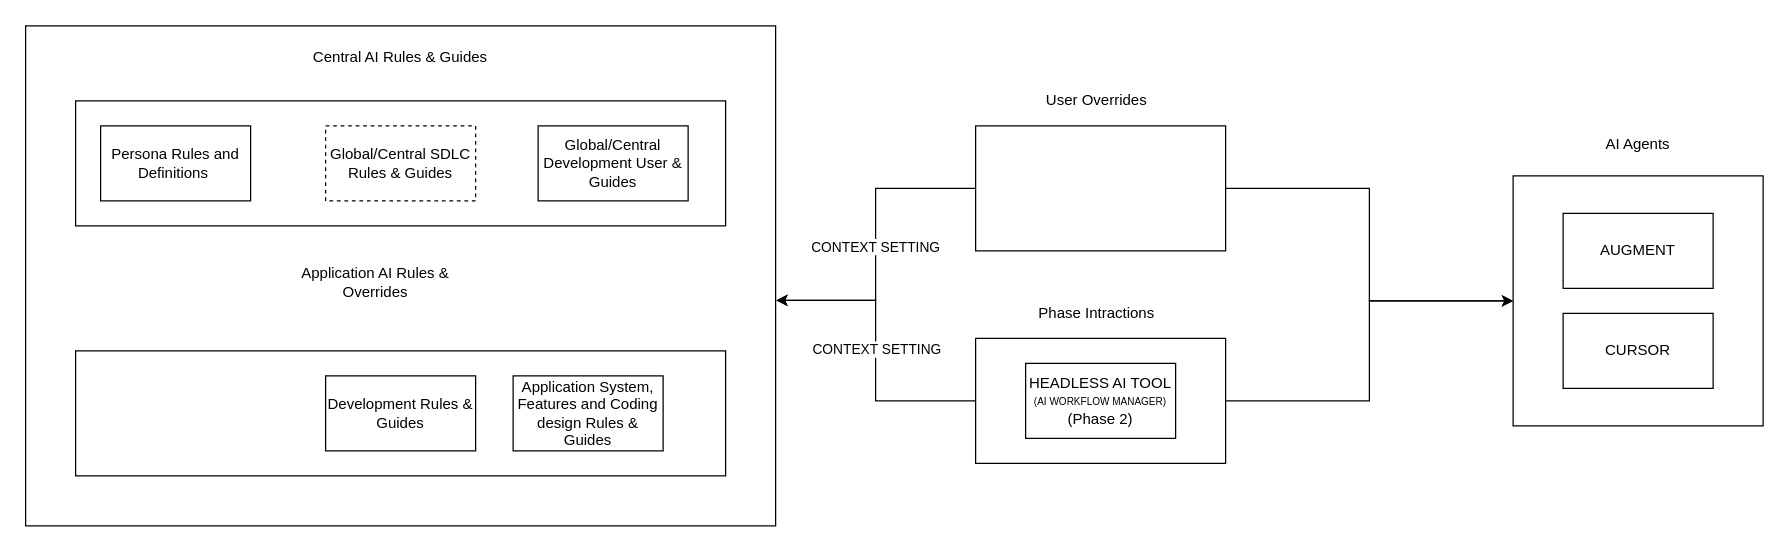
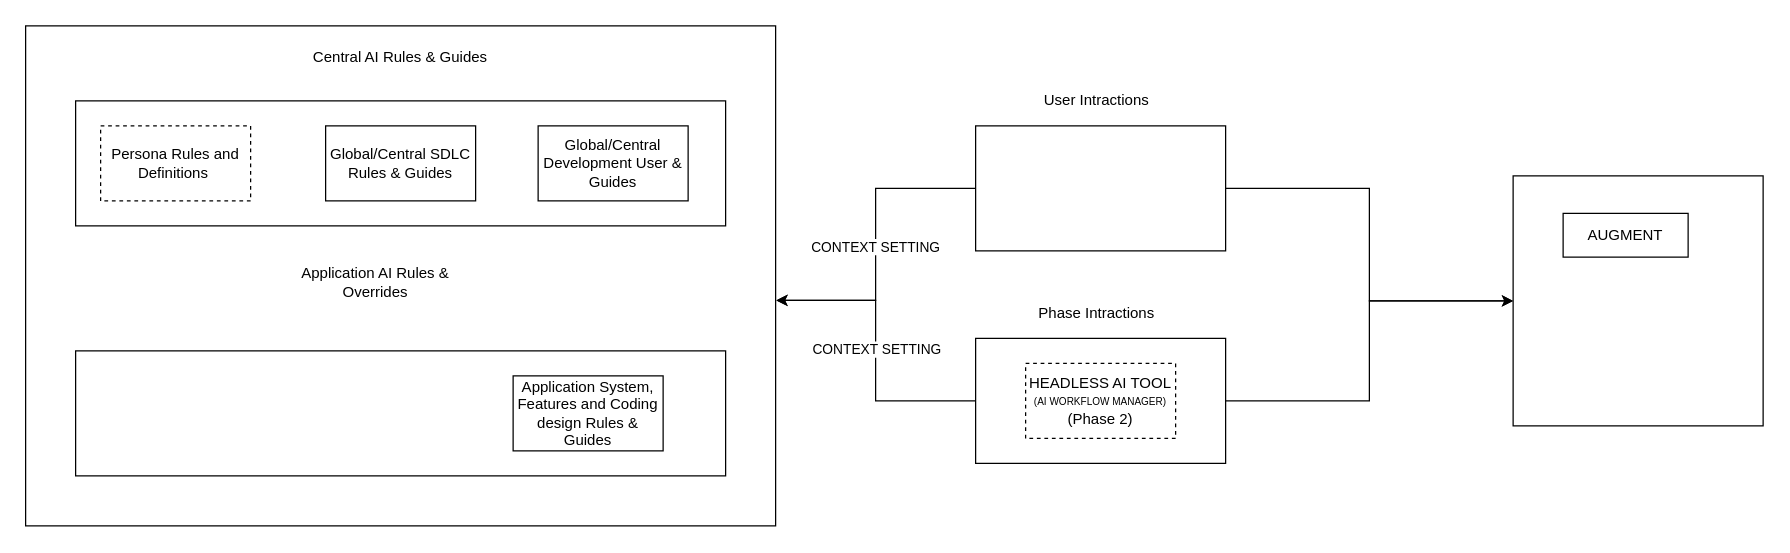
(1097, 101) -> (1097, 101)
(1638, 144) -> none
(176, 163) -> (176, 163)
(401, 163) -> (401, 163)
(1638, 251) -> (1626, 235)
(1638, 351) -> none
(1101, 401) -> (1101, 401)
(401, 413) -> none
